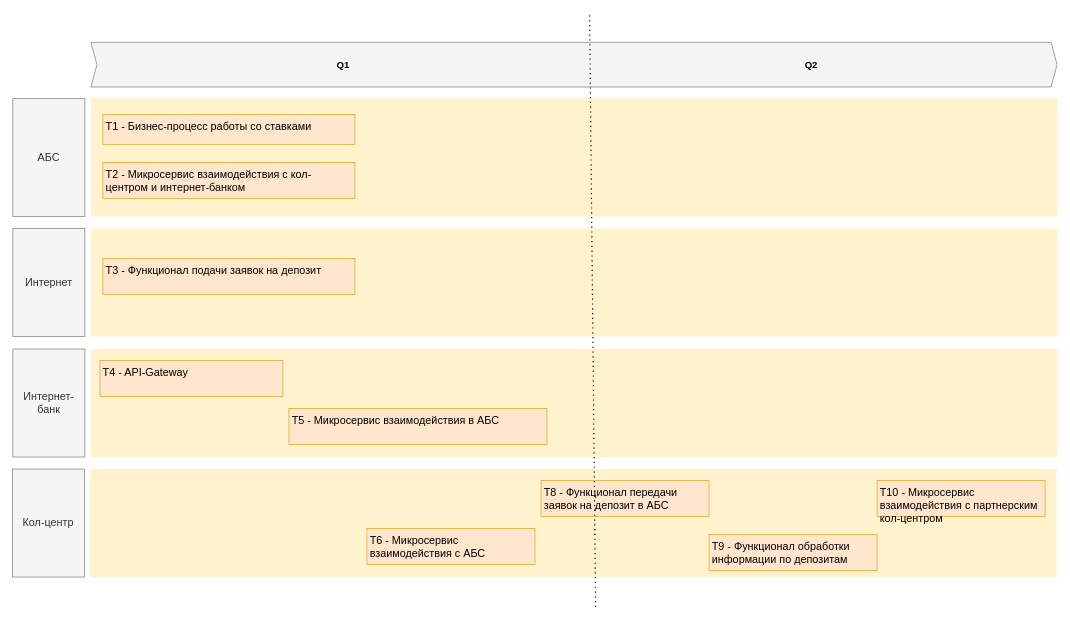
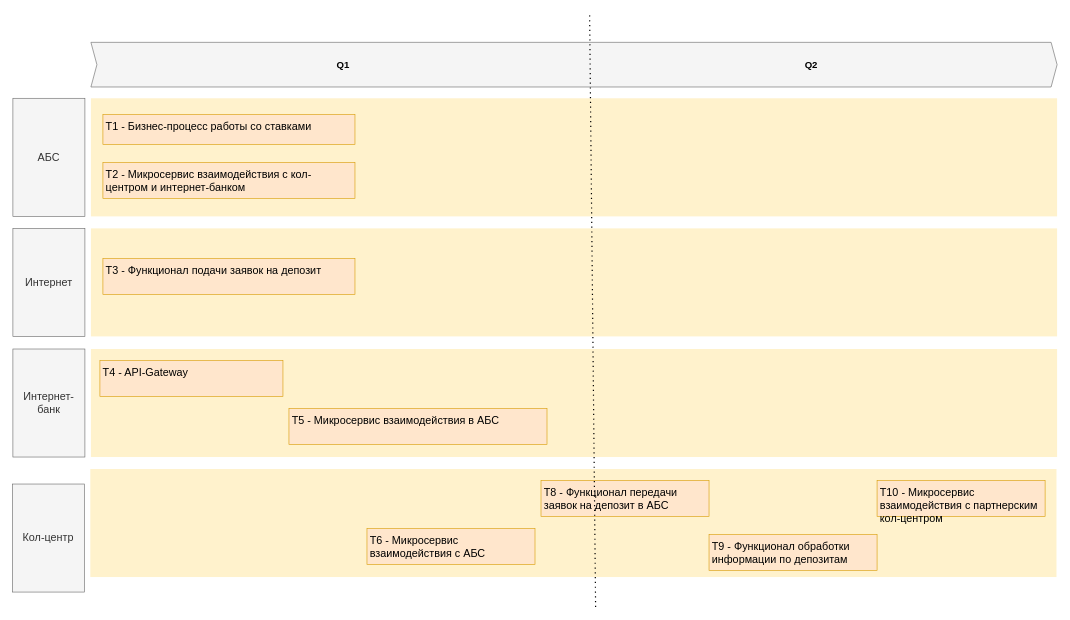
(48, 523) -> (48, 538)
